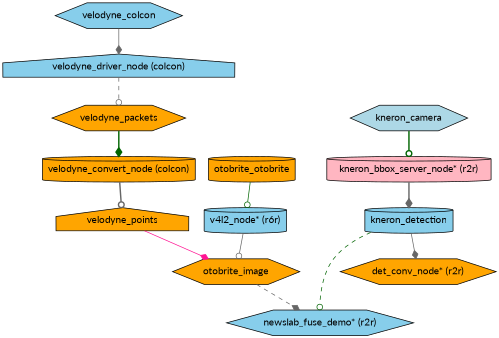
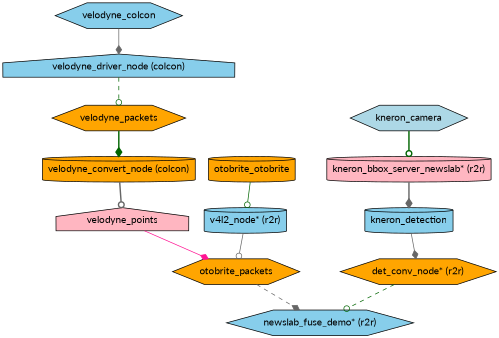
(119, 88) -> (119, 88)
(409, 169) -> (409, 169)
(122, 220) -> (122, 220)
(245, 220) -> (245, 220)
(333, 260) -> (372, 296)
(236, 272) -> (236, 272)
